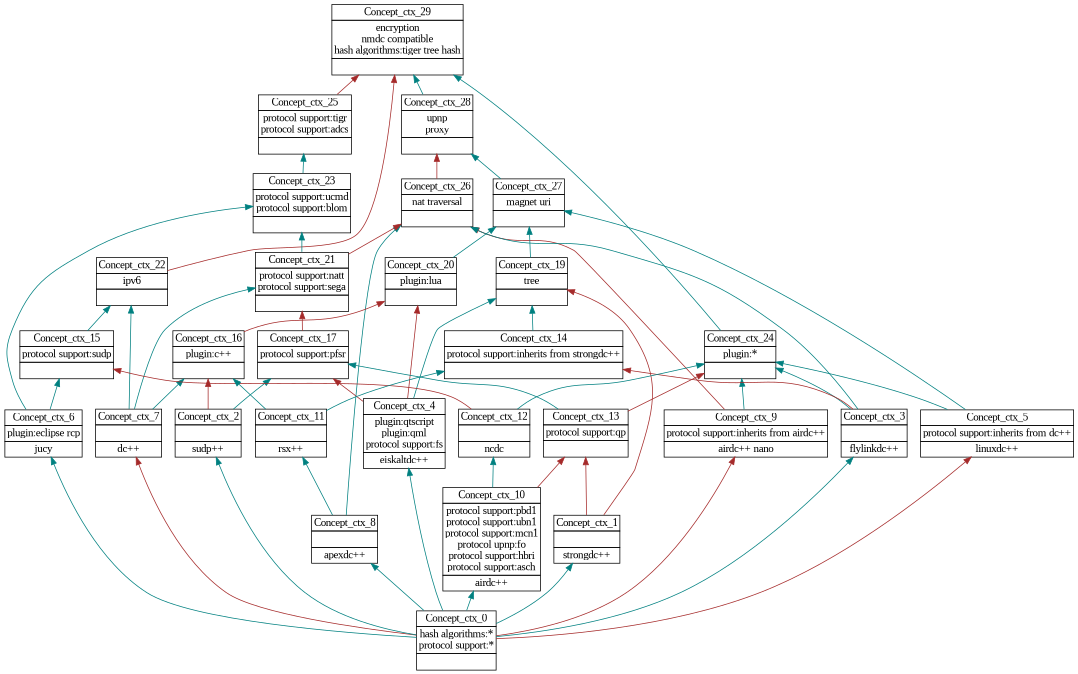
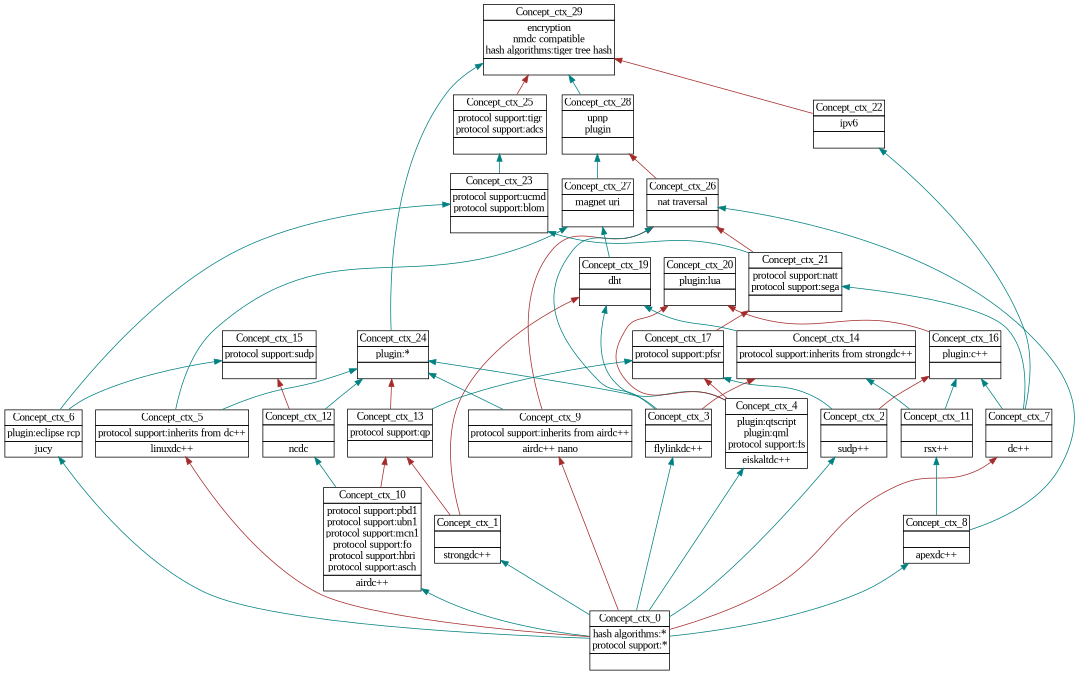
(437, 129) -> (598, 129)
(471, 244) -> none
(532, 281) -> (615, 281)
(96, 321) -> none
(492, 544) -> (372, 544)
